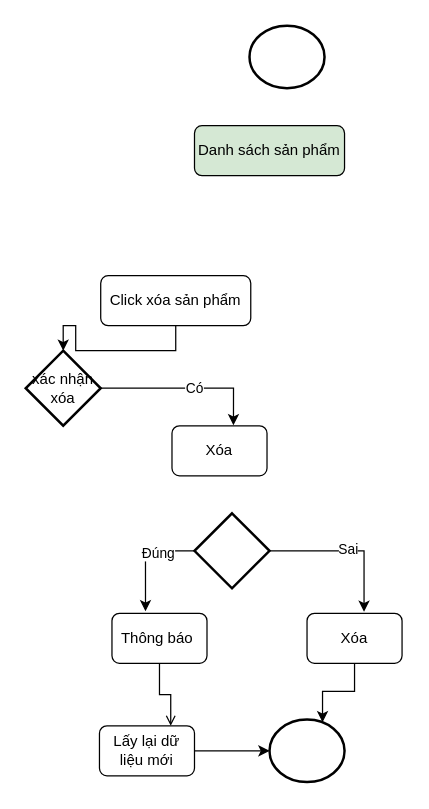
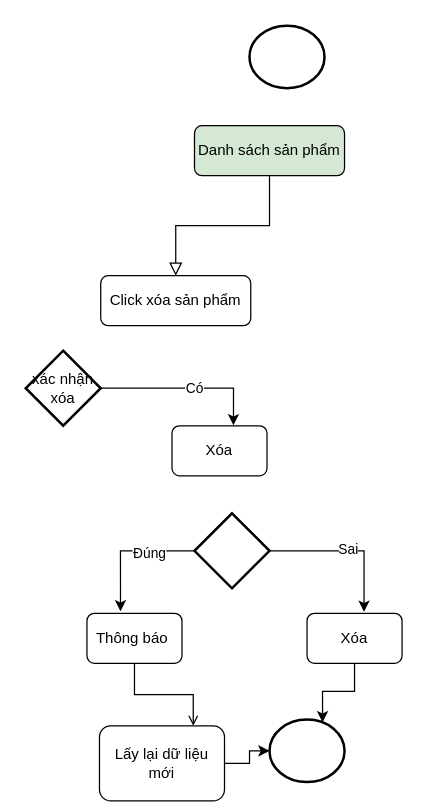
none -> (229, 226)
(112, 351) -> none
(159, 638) -> (134, 638)
(147, 751) -> (162, 763)
